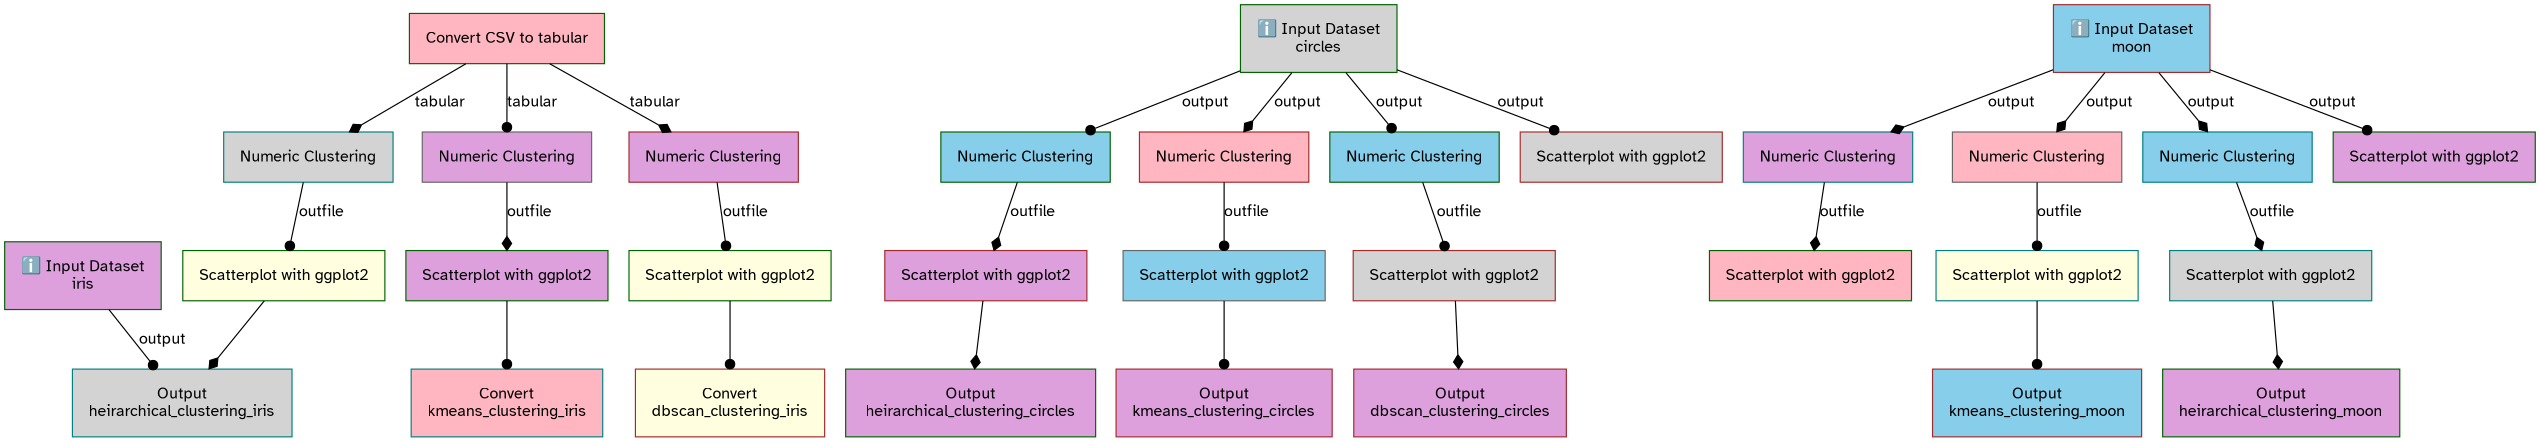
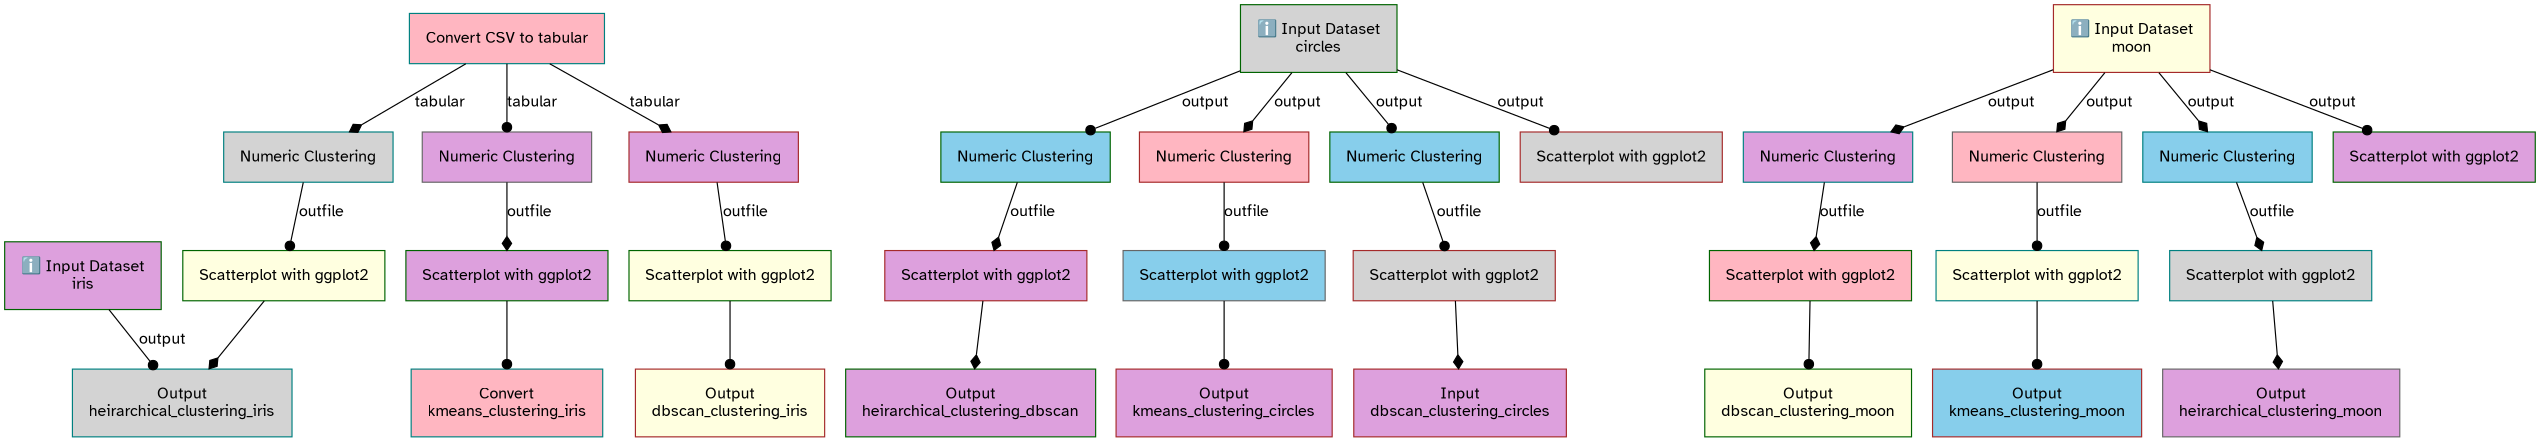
(507, 39) -> (507, 39)
(2132, 39) -> (2132, 39)
(730, 403) -> (730, 403)
(971, 403) -> (971, 403)
(1460, 403) -> (1460, 403)
none -> (1808, 403)
(2281, 403) -> (2281, 403)
